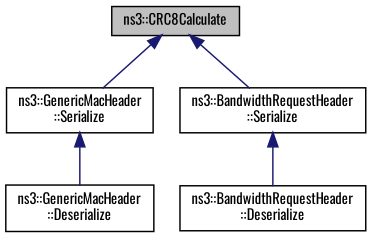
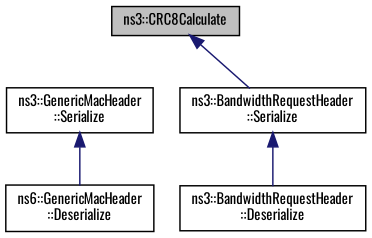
(127, 67) -> none
(80, 208) -> (80, 208)
